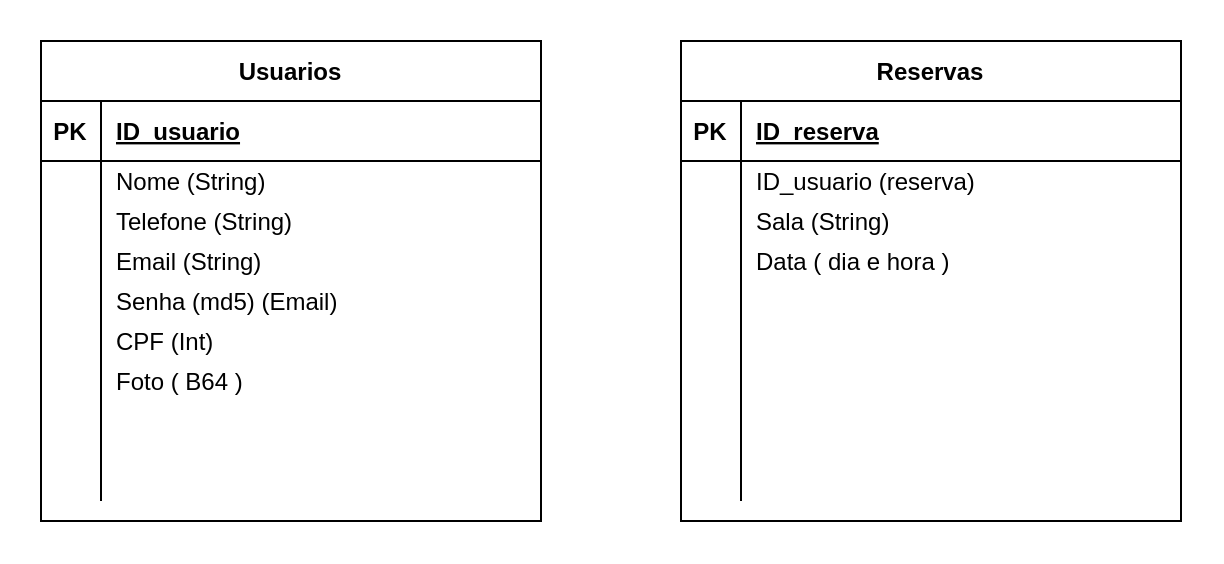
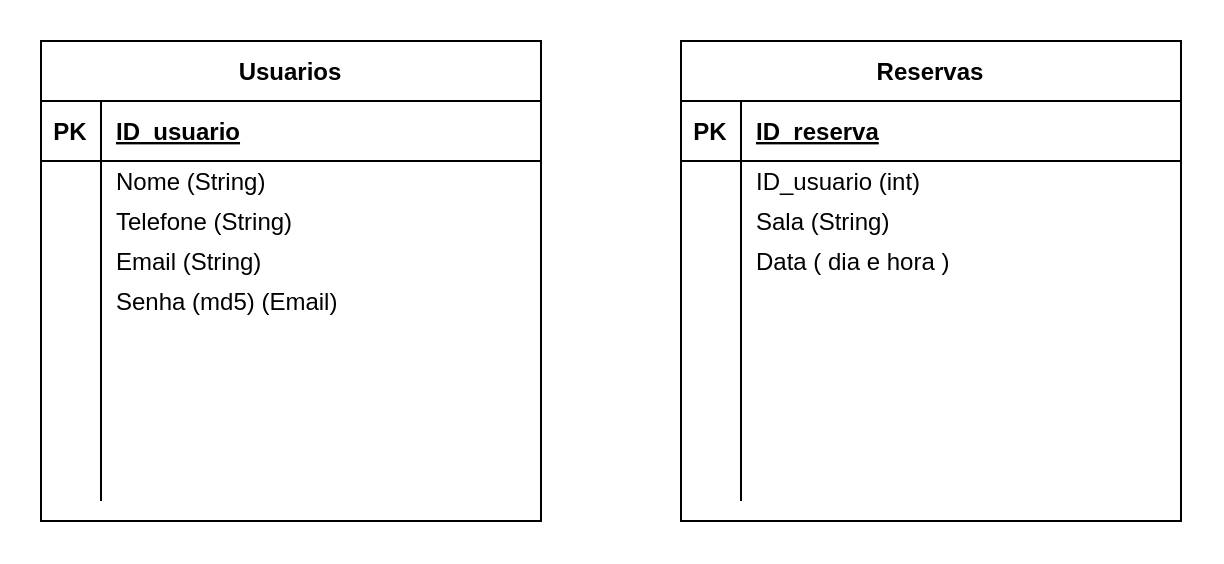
(884, 182) -> (854, 182)
(321, 341) -> none
(321, 381) -> none
